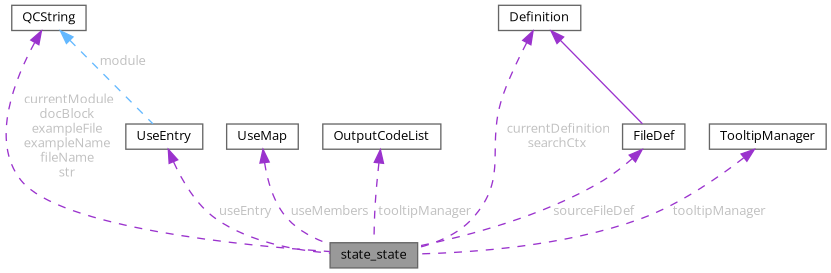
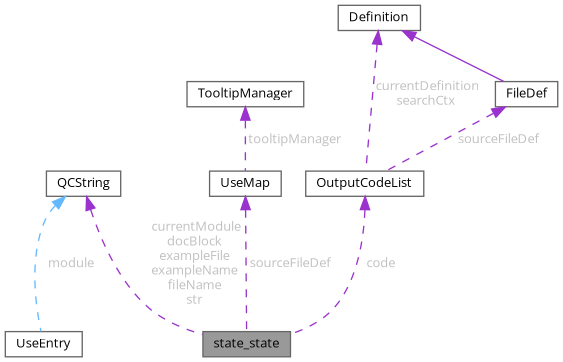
(495, 162) -> (371, 108)
(328, 212) -> (289, 264)
(424, 212) -> (380, 264)
(530, 215) -> (440, 142)
(237, 231) -> none
(590, 234) -> (245, 146)
